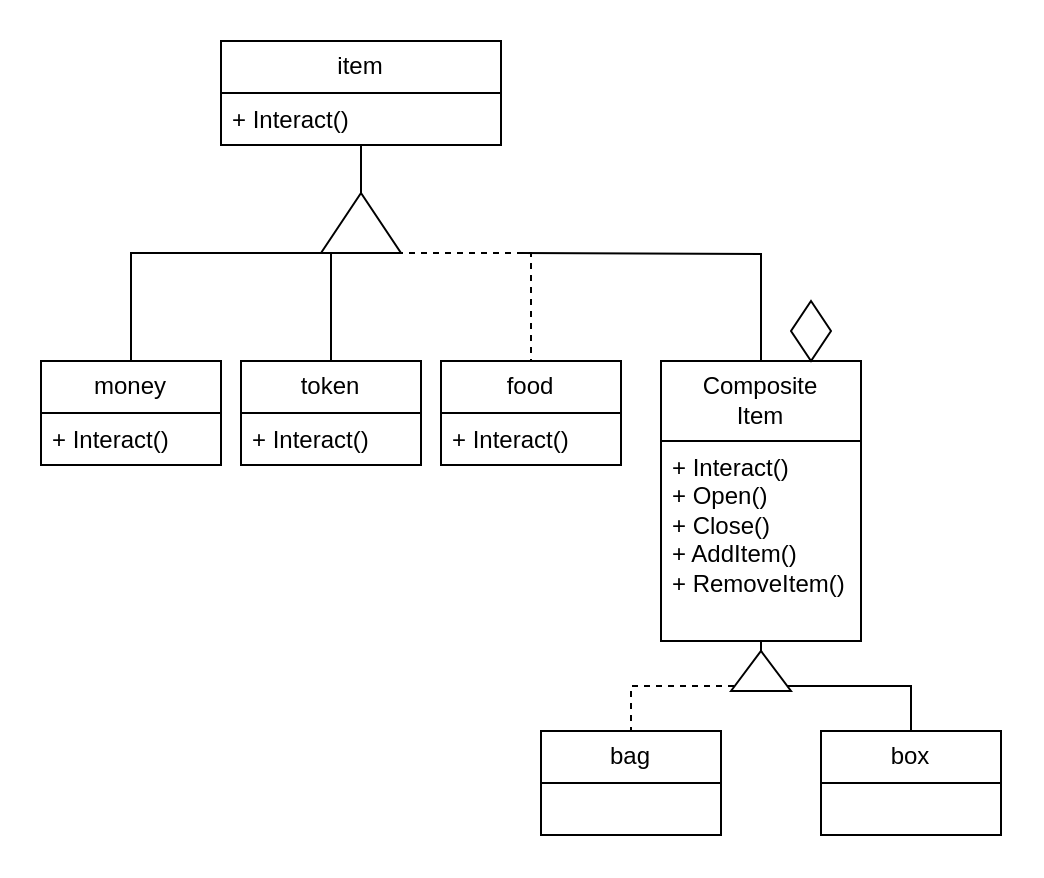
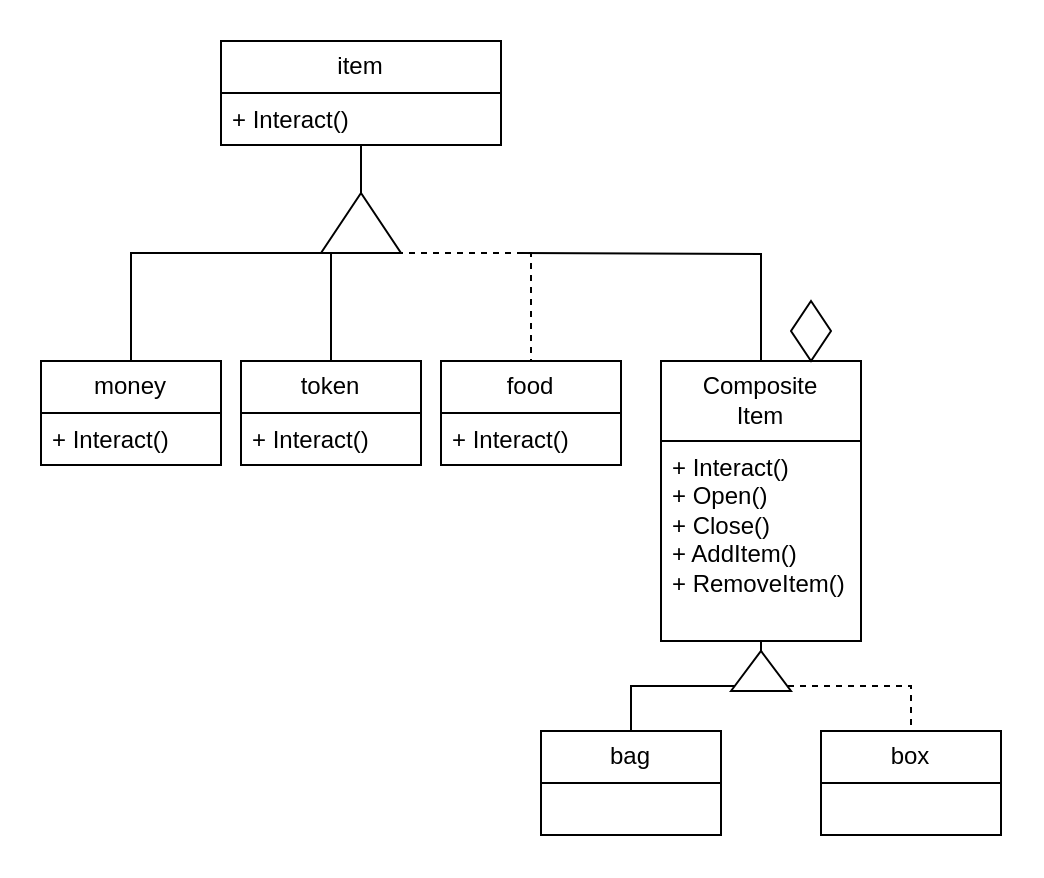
(660, 686) -> (660, 686)
(872, 686) -> (872, 686)
